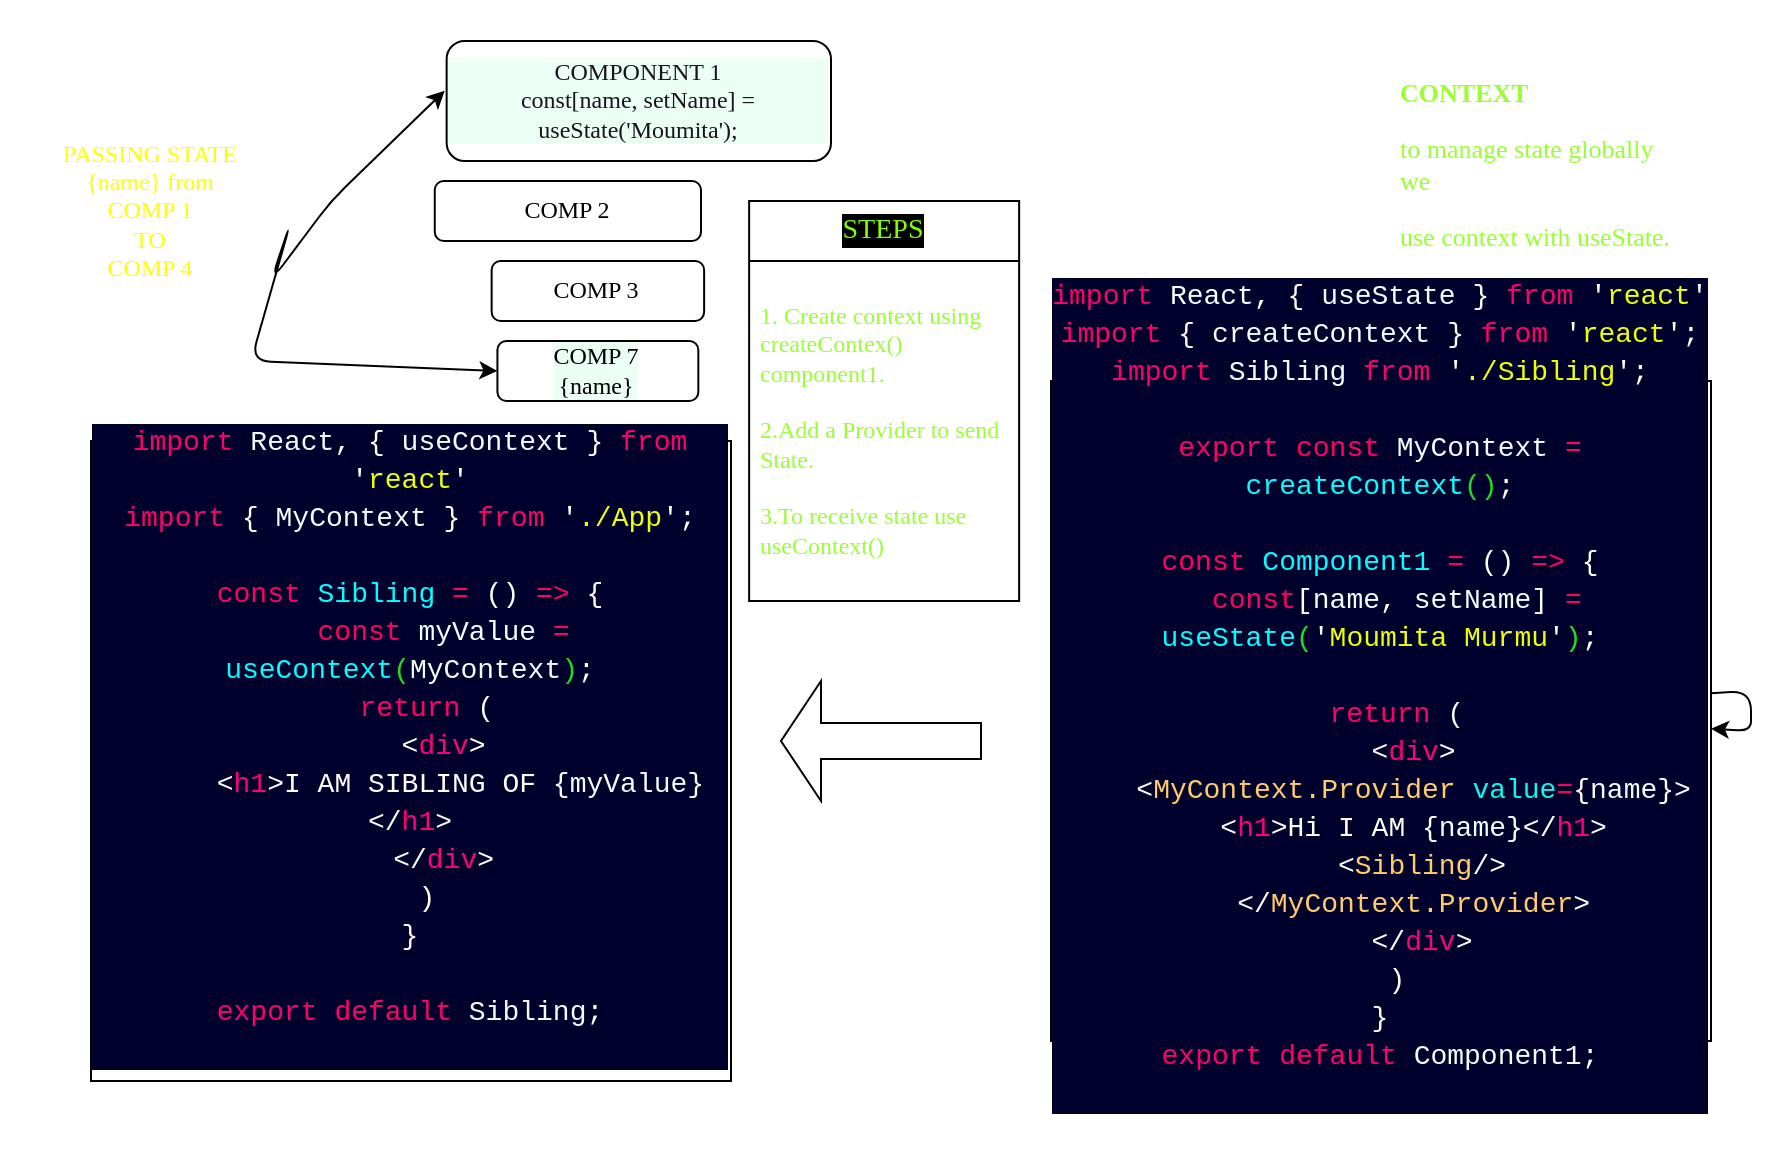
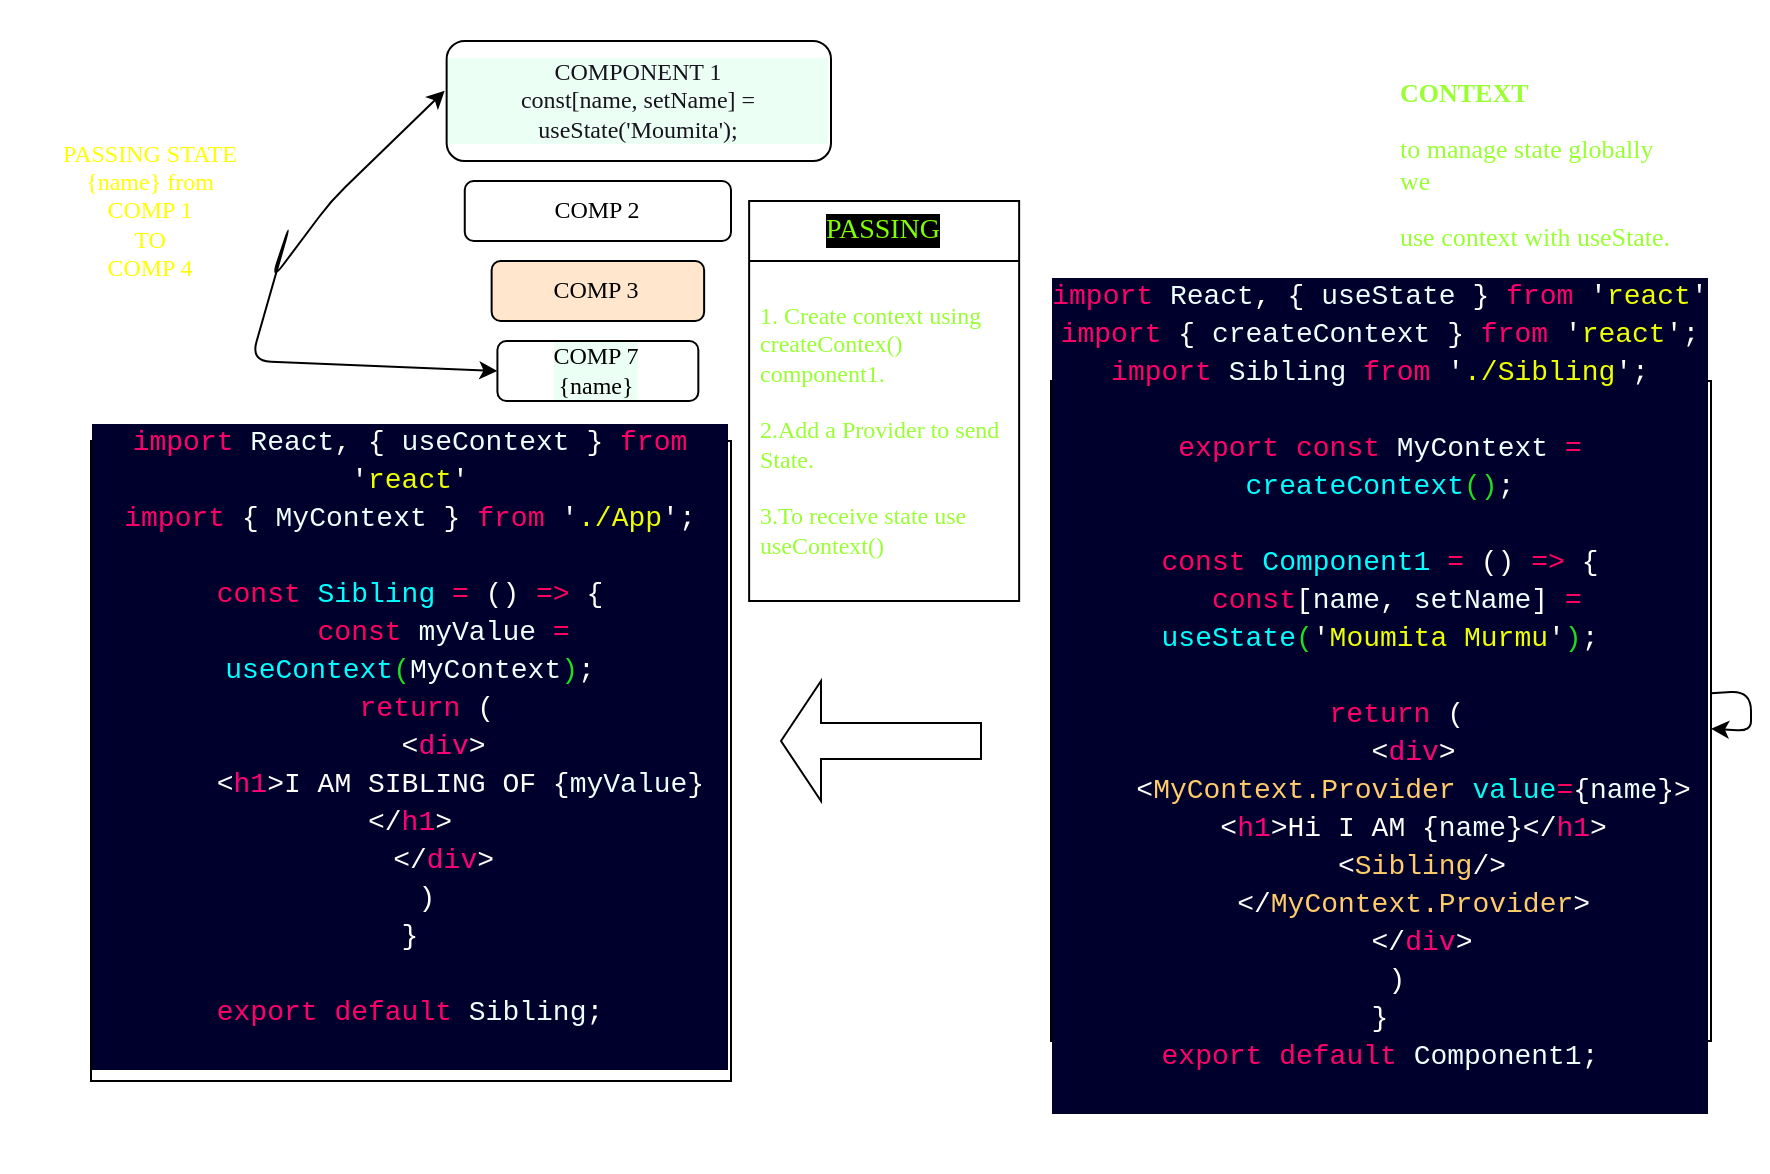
(568, 211) -> (598, 211)
(884, 231) -> (884, 231)
(598, 291) -> (598, 291)
